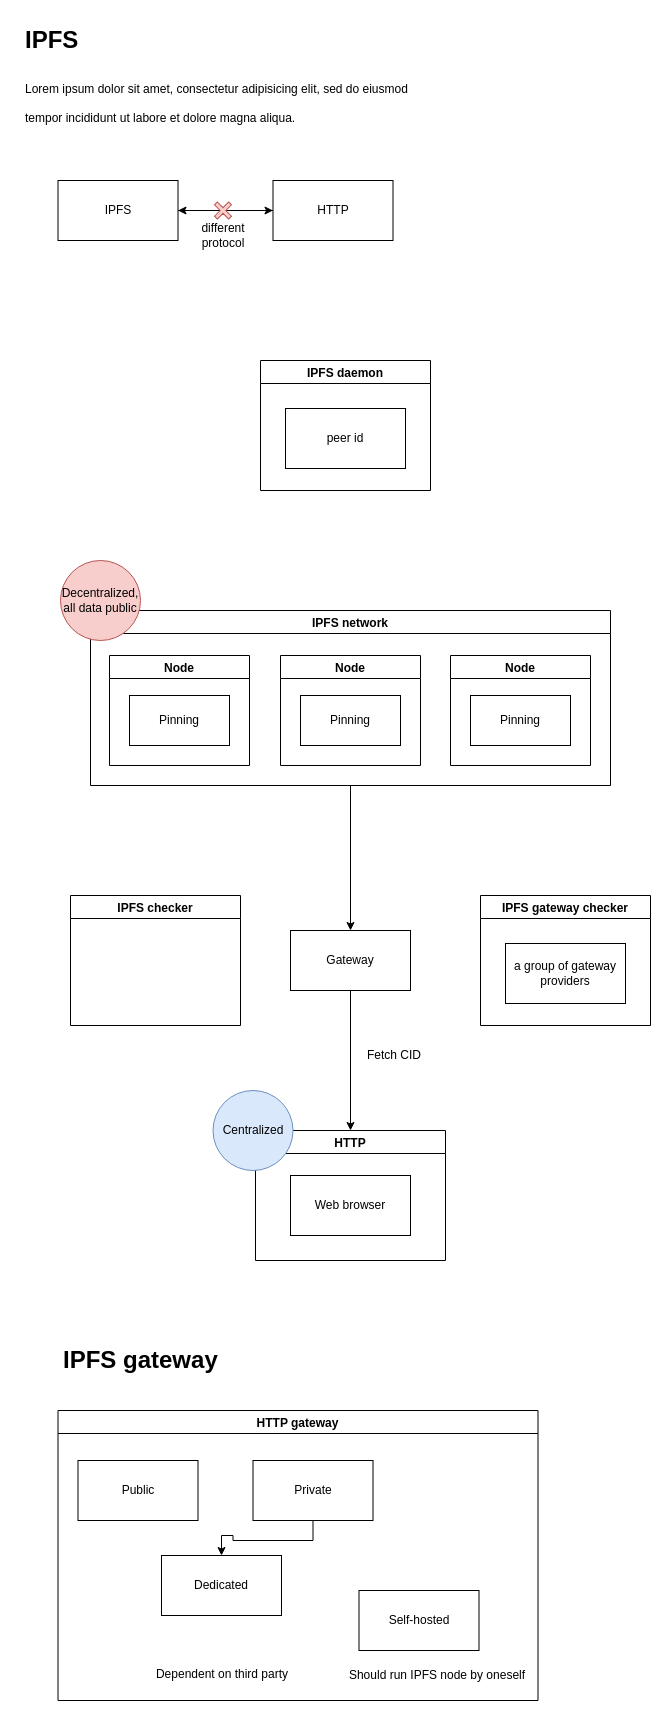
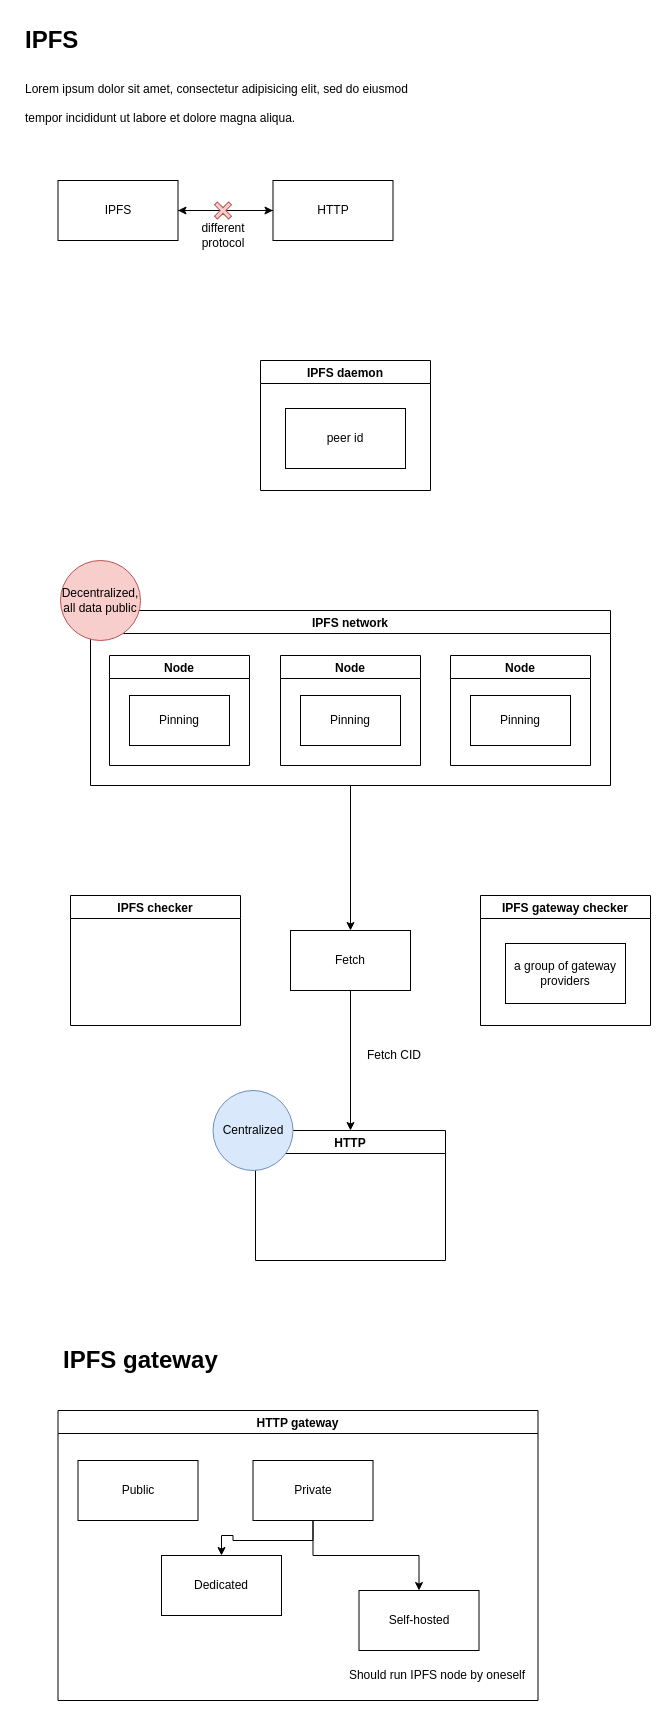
(351, 961) -> (351, 961)
(351, 1206) -> none
none -> (373, 1556)
(222, 1675) -> none
